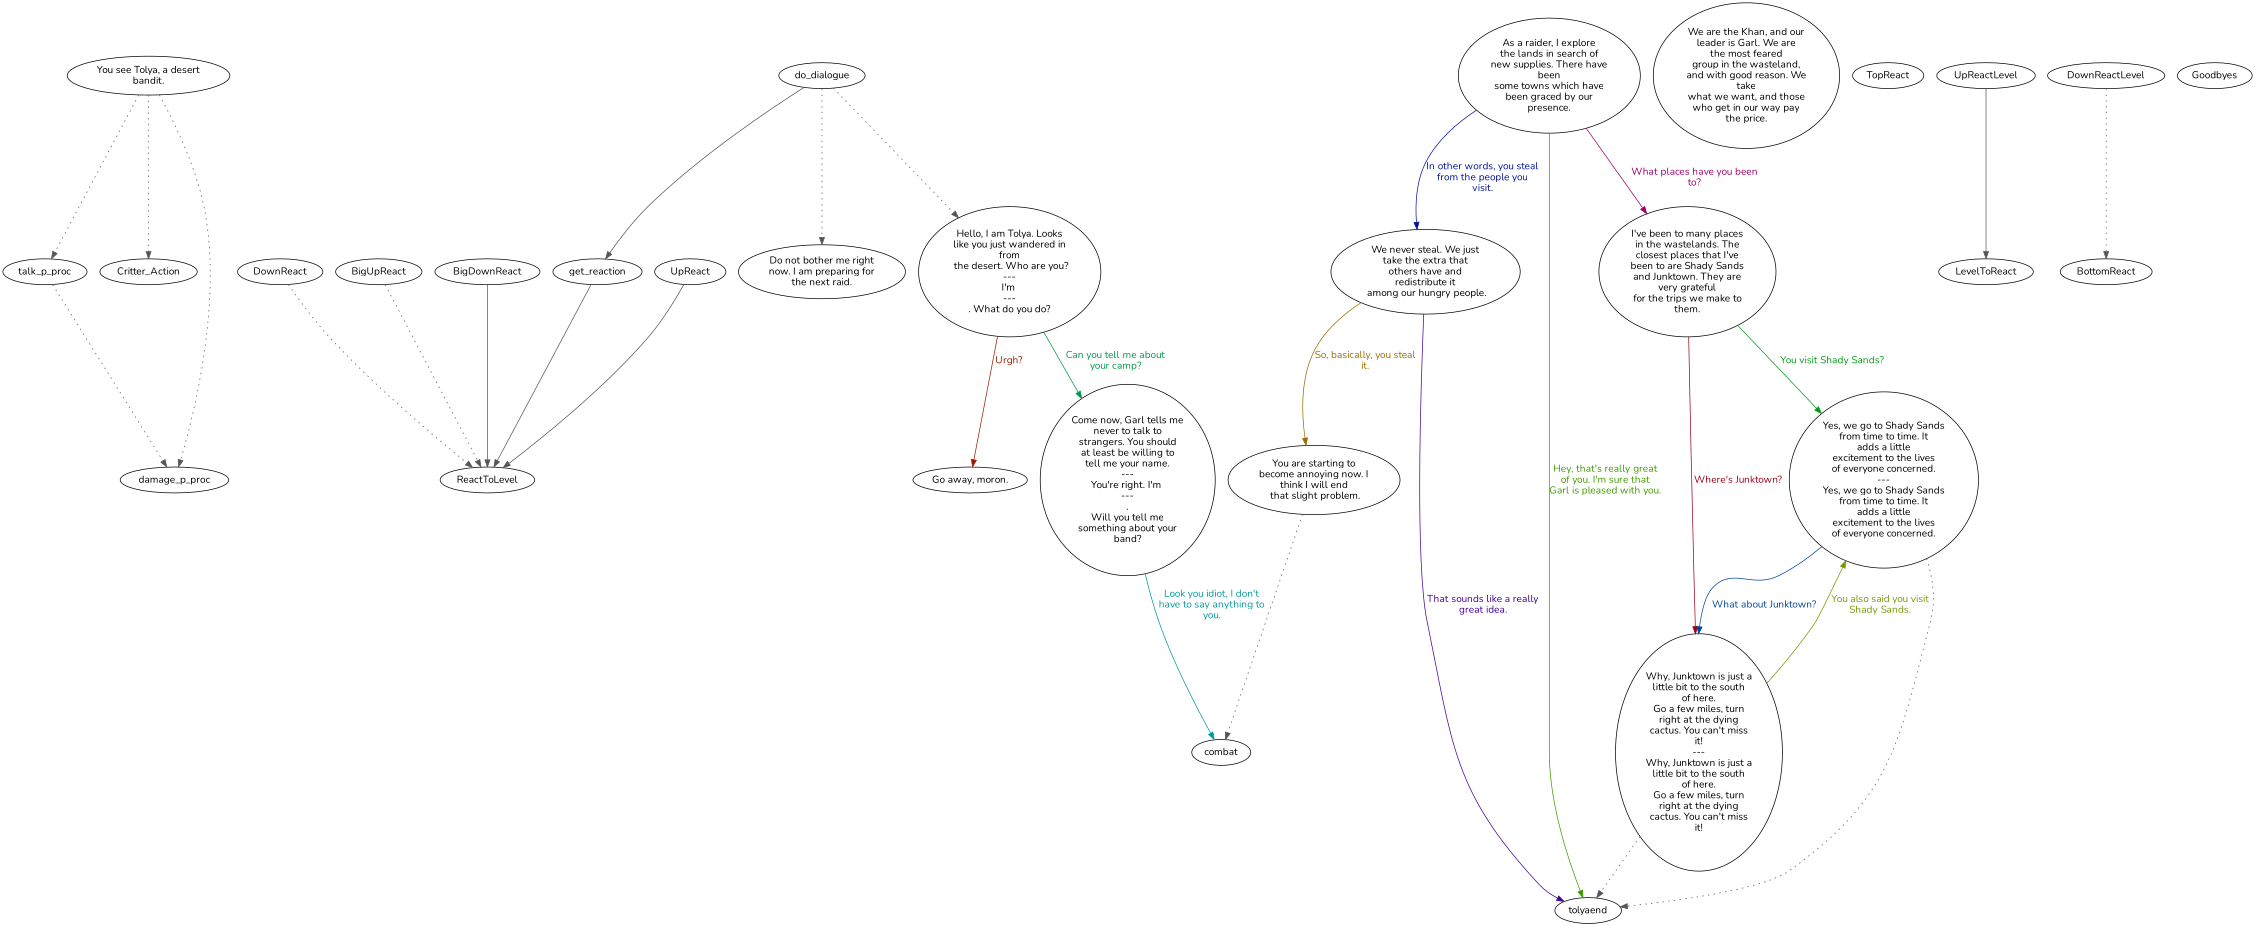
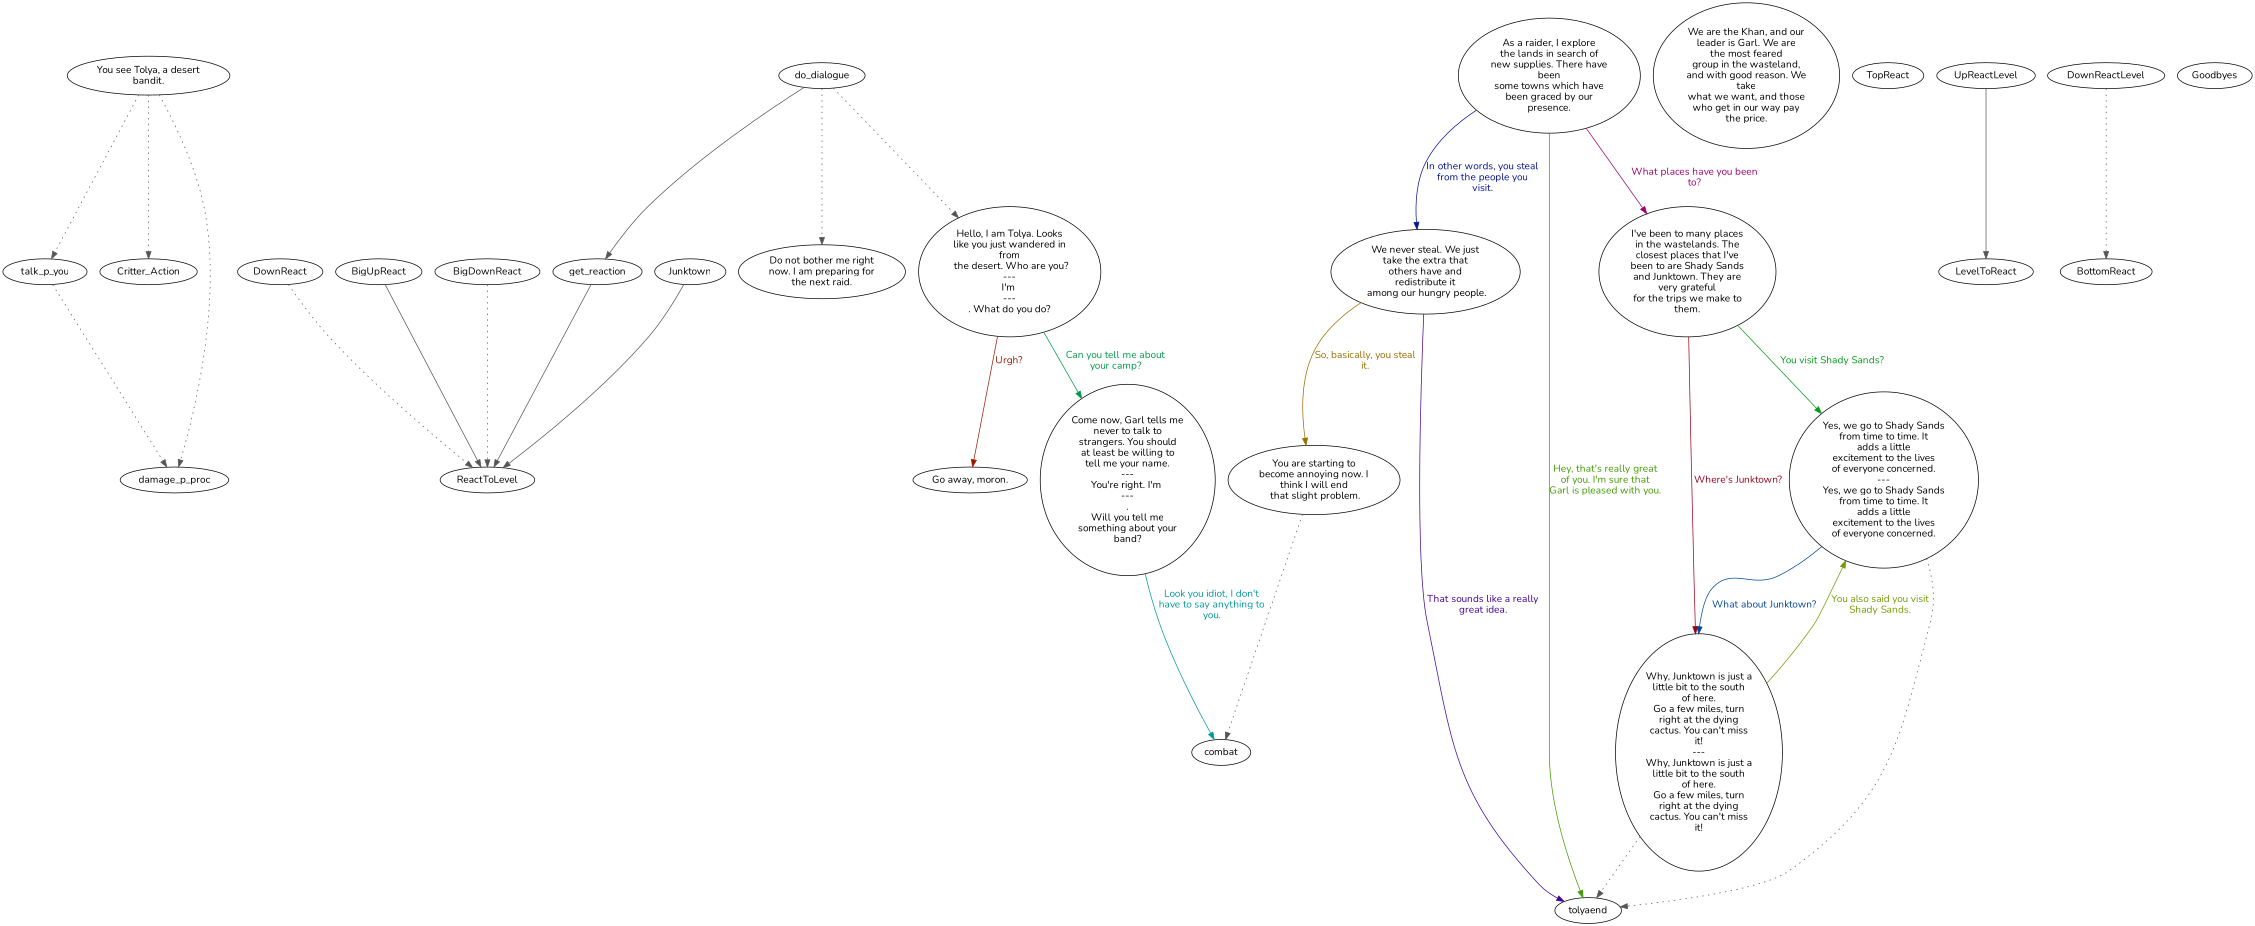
(45, 272) -> (45, 272)
(690, 272) -> (690, 272)
(487, 372) -> (487, 372)
(431, 373) -> (431, 373)
